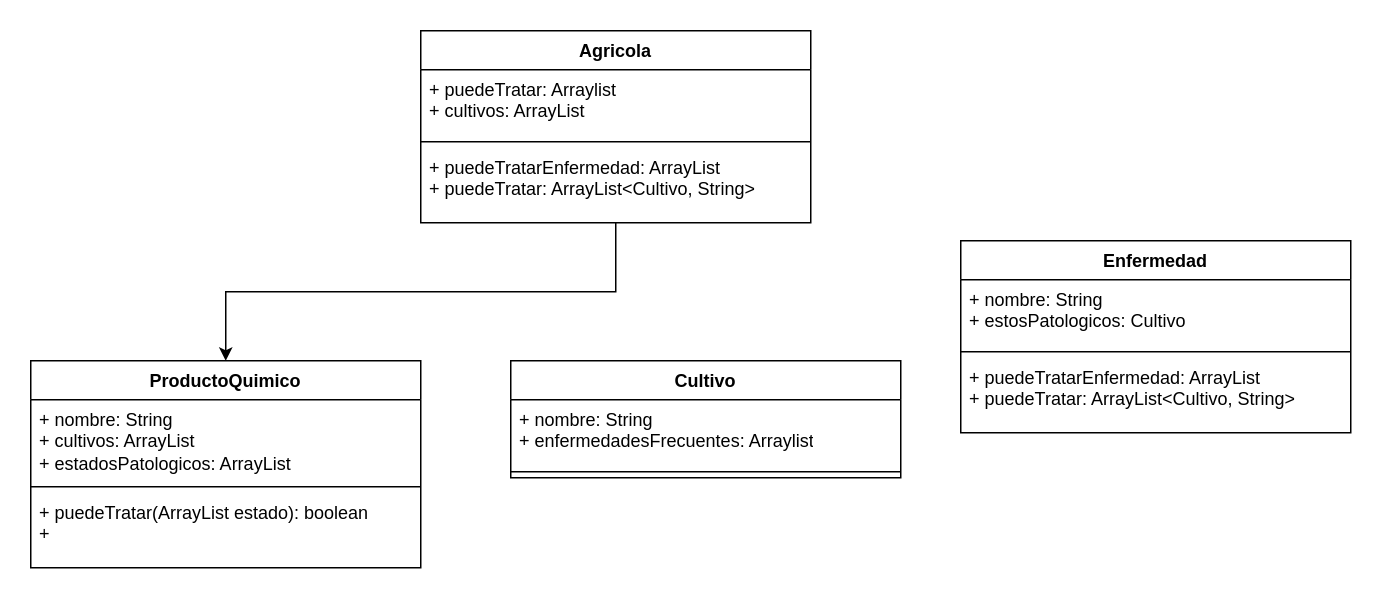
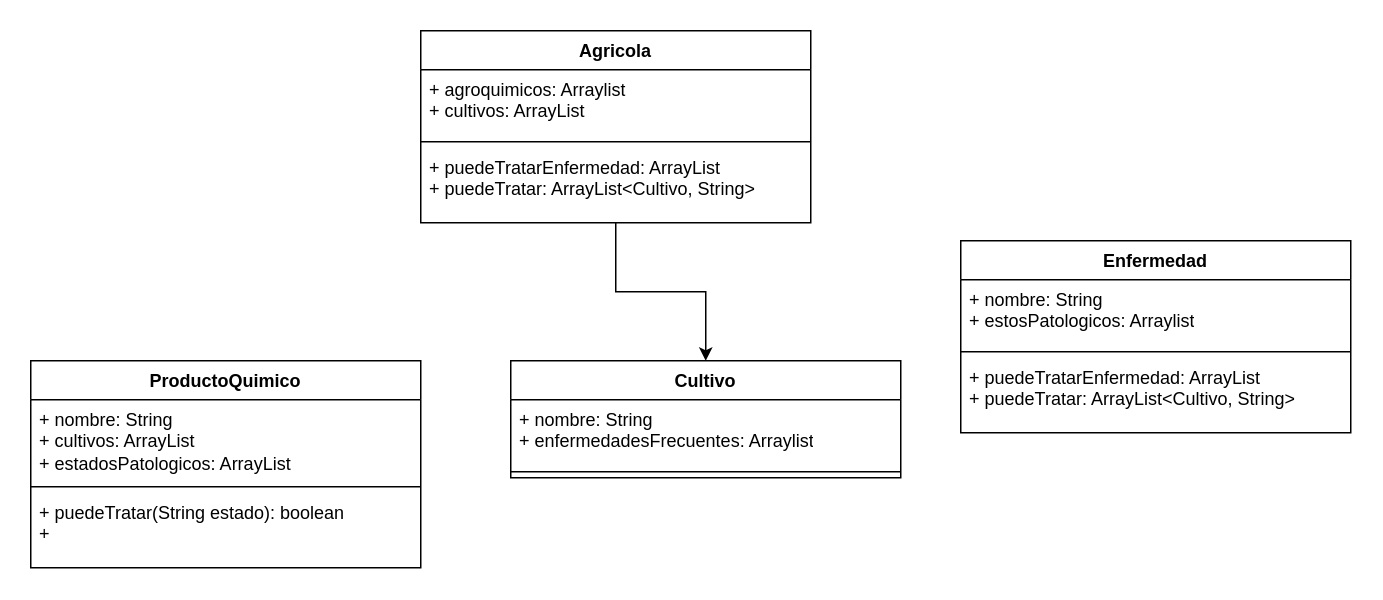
(539, 102) -> (539, 102)
(391, 292) -> none
none -> (690, 292)
(1089, 312) -> (1100, 312)
(227, 536) -> (212, 525)
